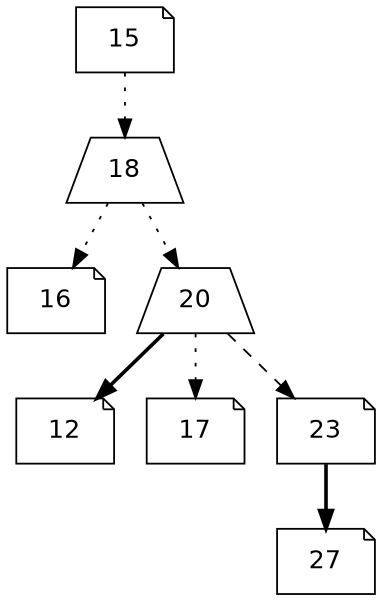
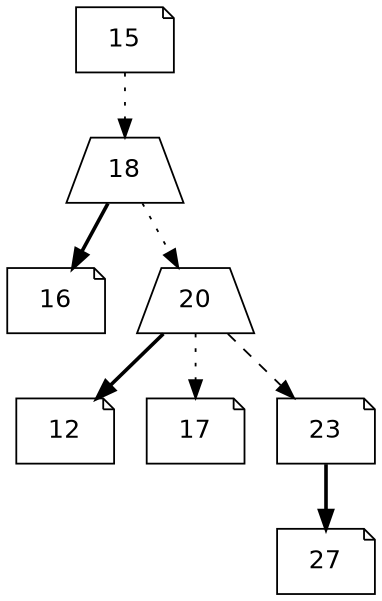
(95, 228) -> (95, 228)
